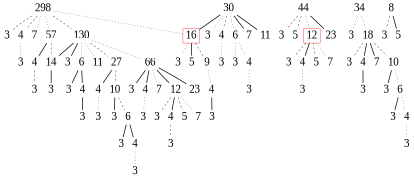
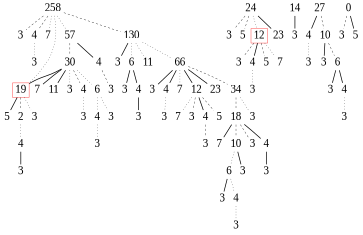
(43, 9) -> (53, 9)
(303, 9) -> (251, 9)
(391, 9) -> (349, 9)
(364, 22) -> (236, 104)
(191, 36) -> (21, 90)
(51, 49) -> (70, 49)
(66, 49) -> none
(99, 50) -> none
(207, 63) -> (21, 117)
none -> (208, 75)
